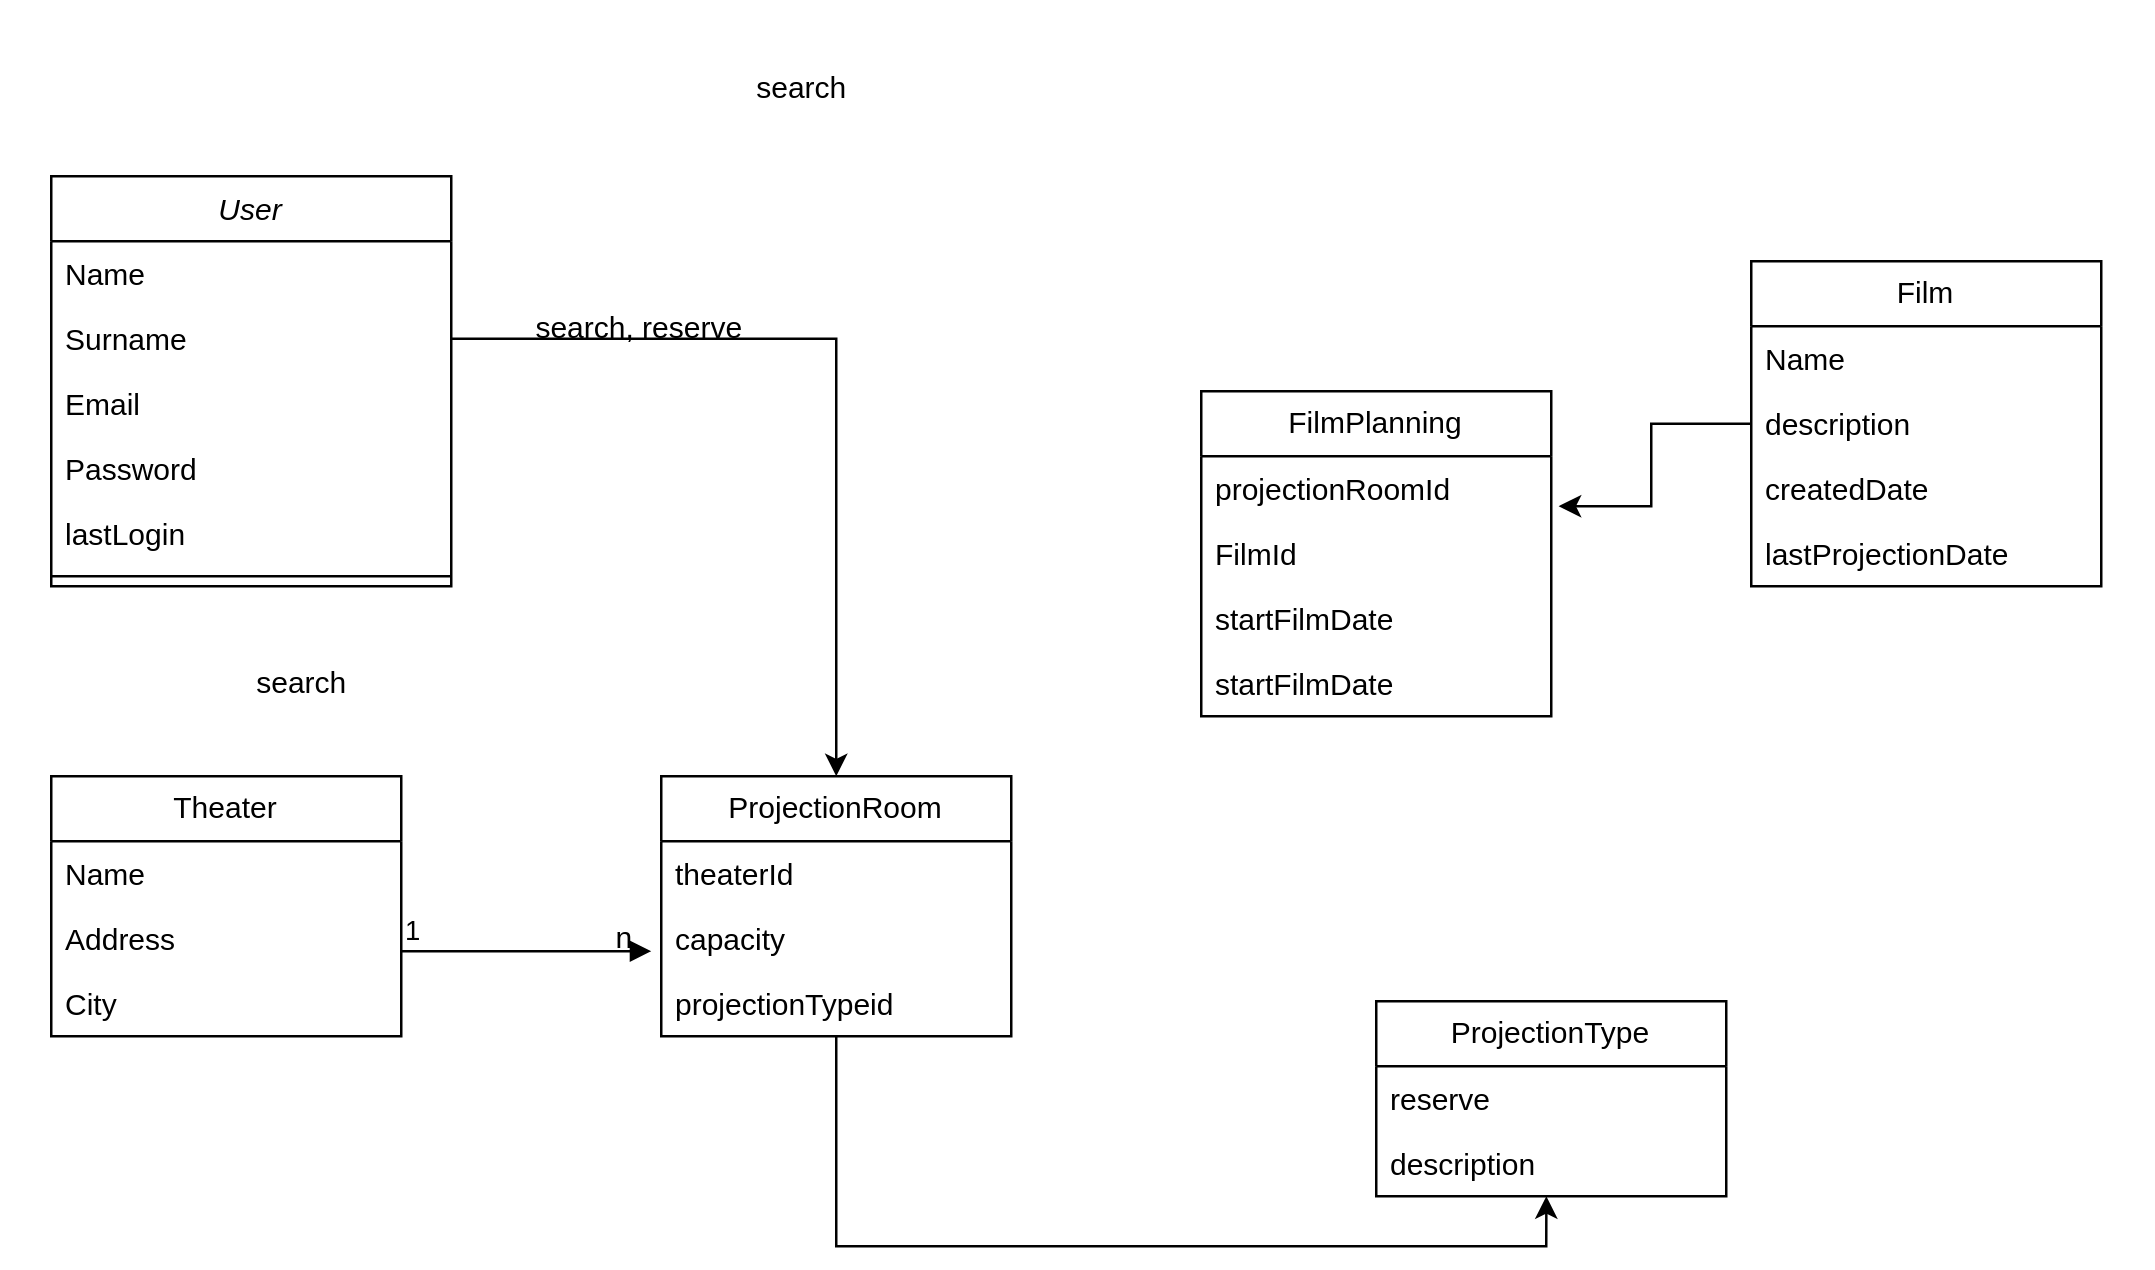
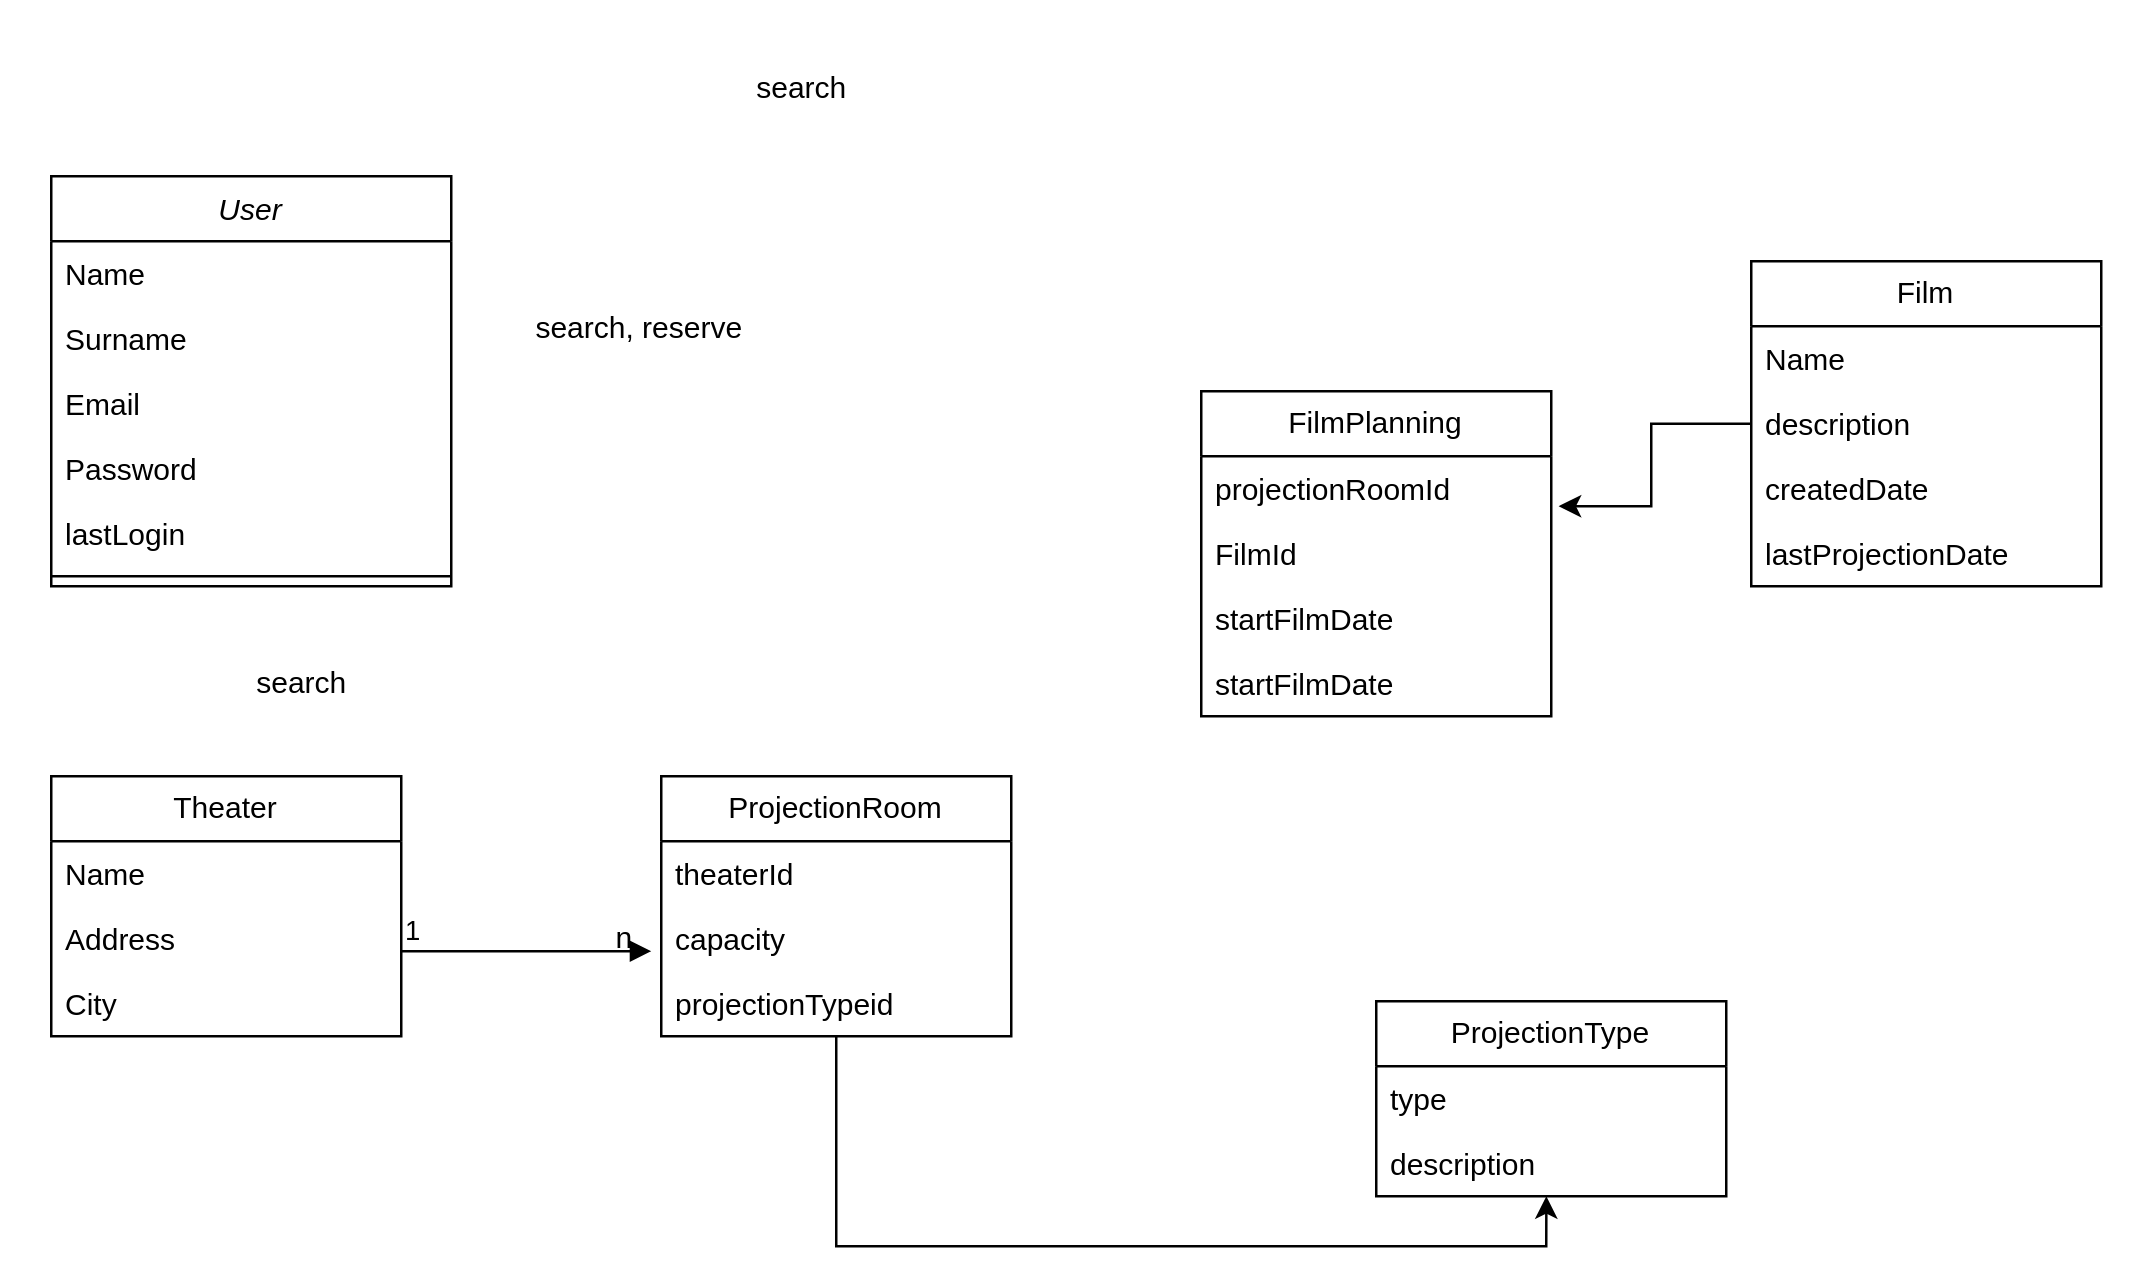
(836, 359) -> none
(1450, 1102) -> (1425, 1102)
